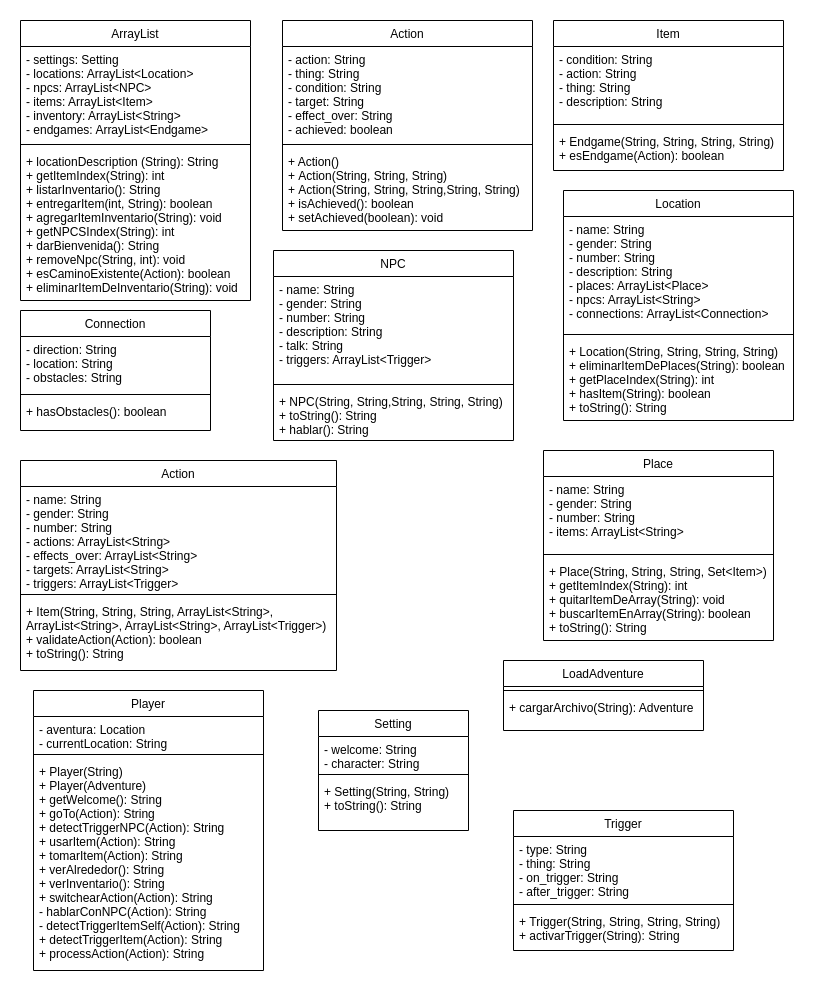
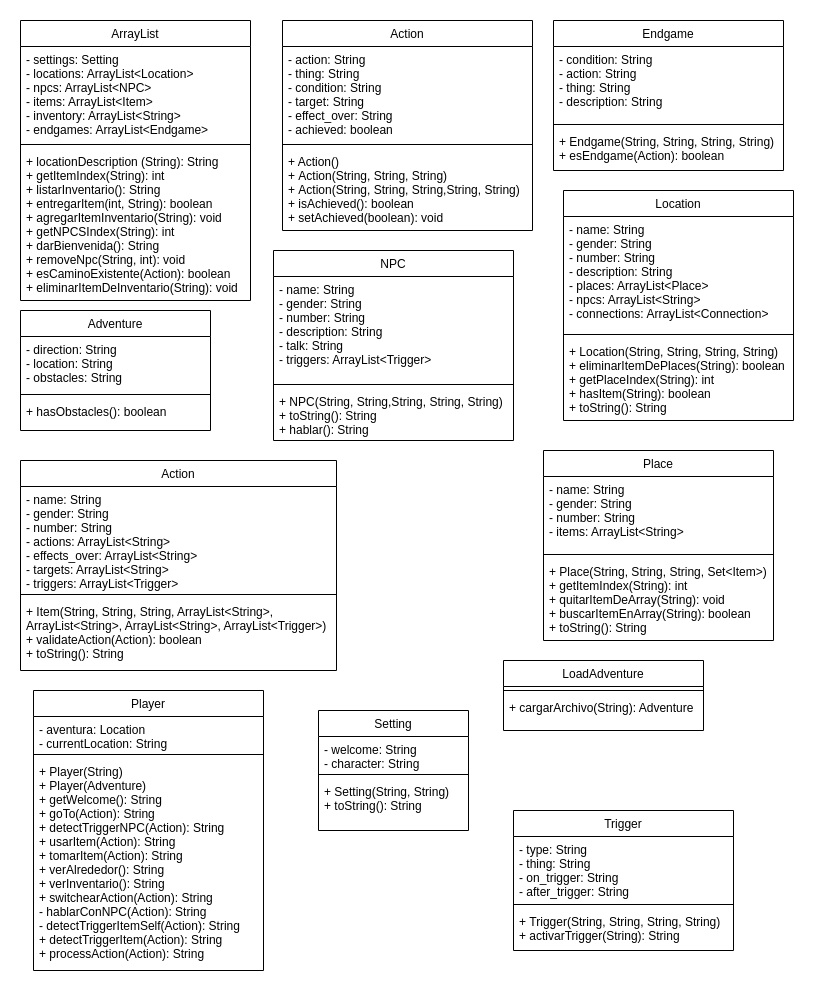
(668, 34) -> (668, 34)
(115, 324) -> (115, 324)
